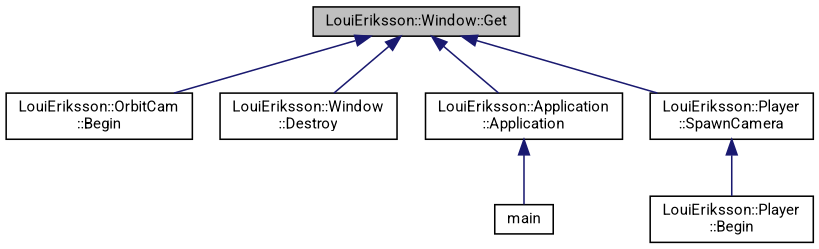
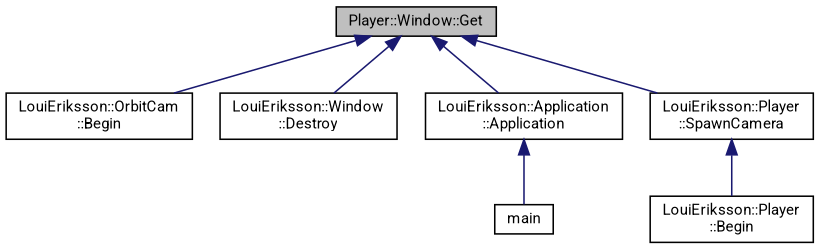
(416, 22) -> (416, 22)
